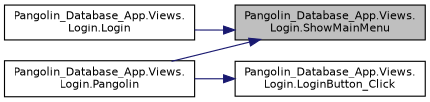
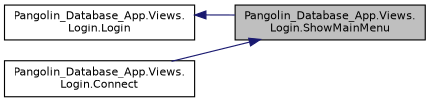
(209, 30) -> (220, 15)
(100, 79) -> (100, 79)
(330, 79) -> none
